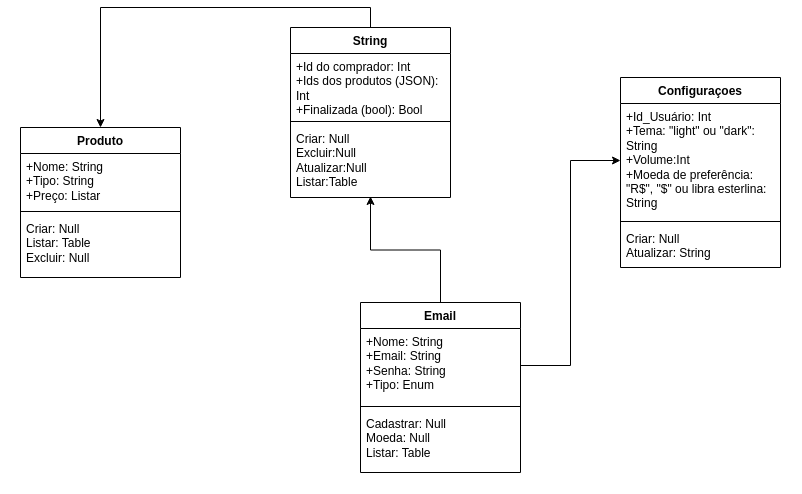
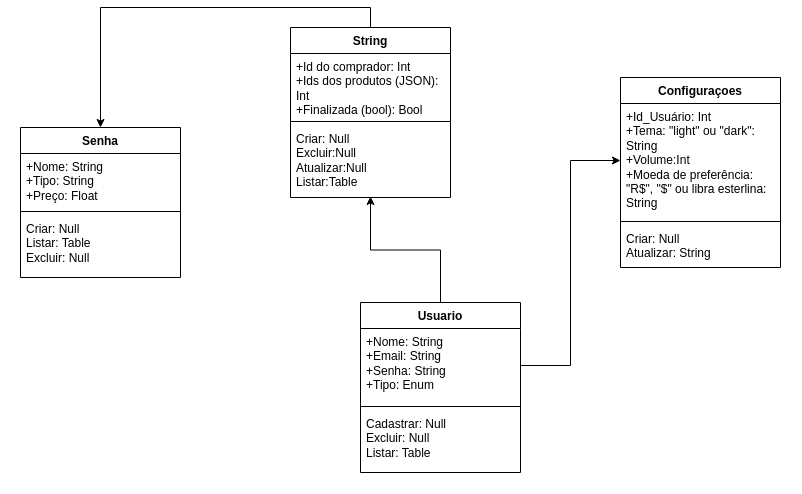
(101, 142) -> (101, 142)
(69, 182) -> (66, 182)
(441, 317) -> (441, 317)
(411, 439) -> (411, 439)
